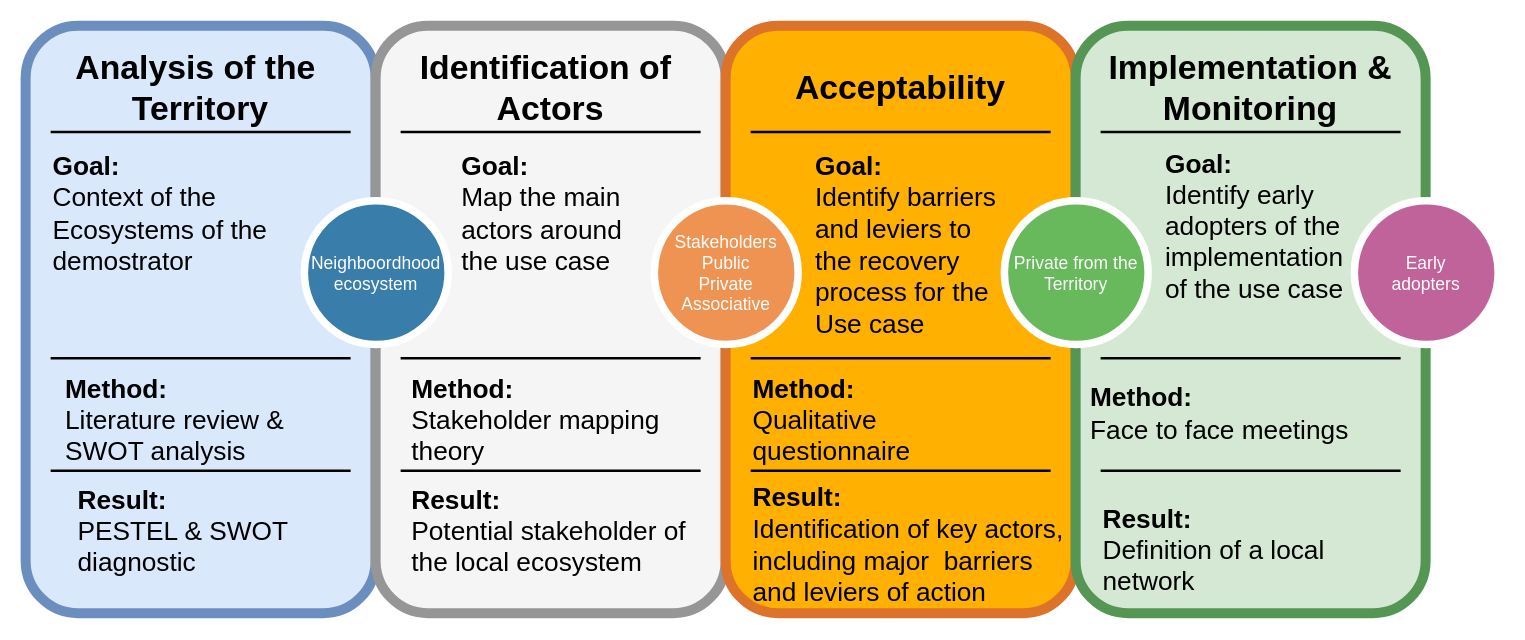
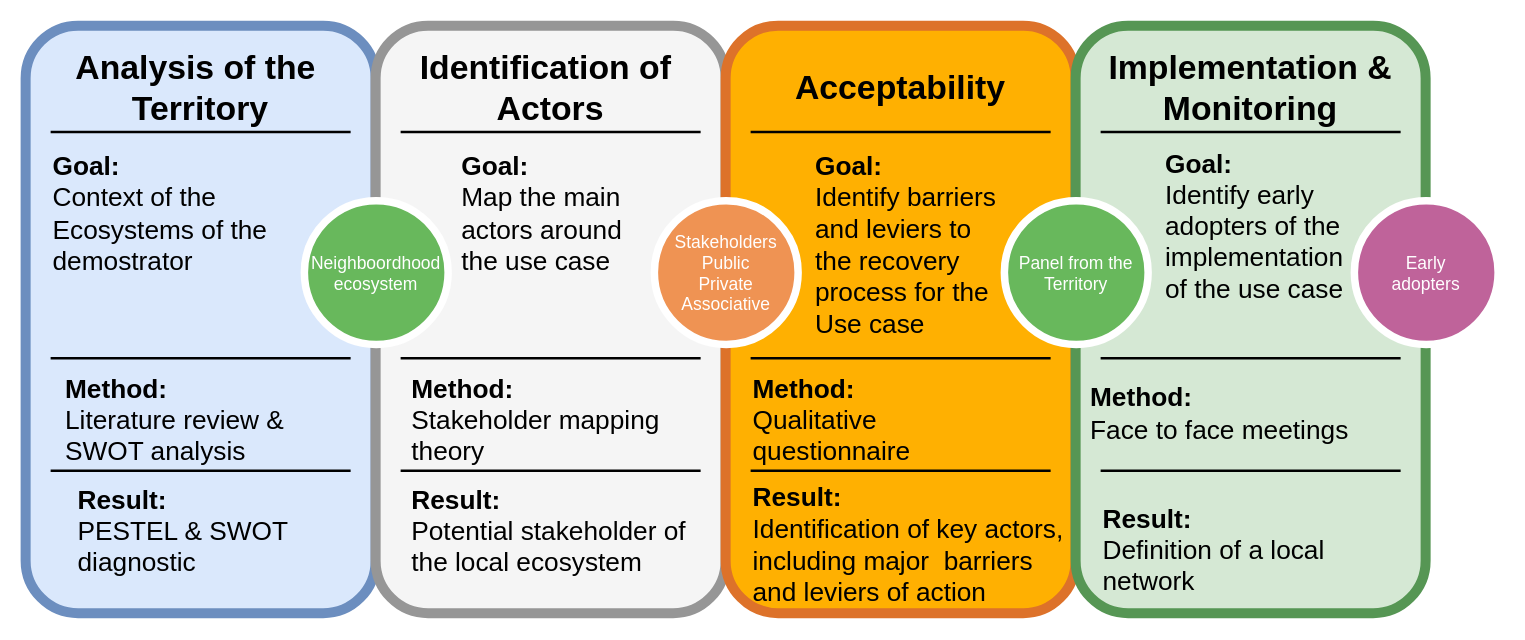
(376, 273) -> (376, 273)
(1076, 273) -> (1076, 273)
